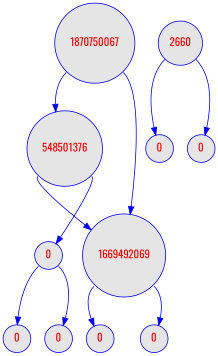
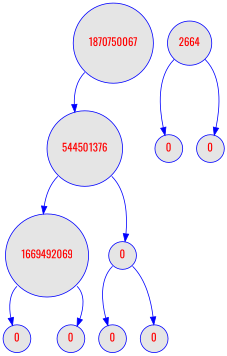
(180, 43) -> (190, 43)
(136, 138) -> none
(65, 149) -> (85, 149)
